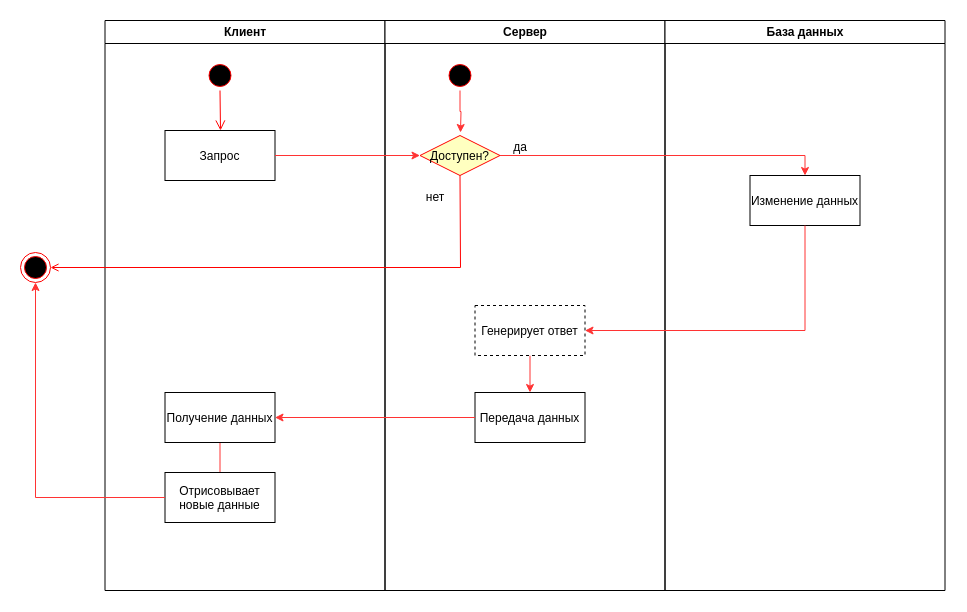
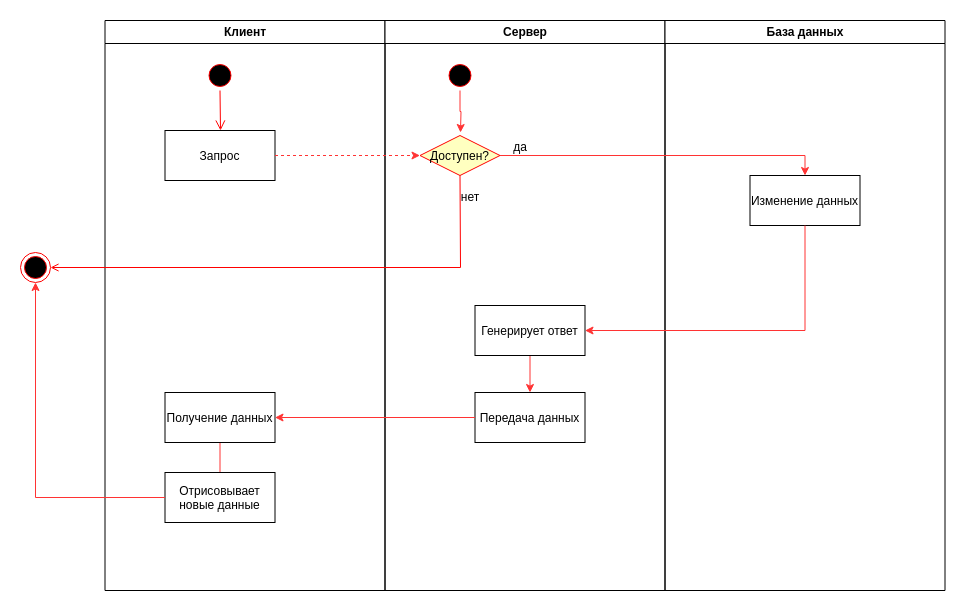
(344, 156) -> (344, 156)
(435, 198) -> (470, 198)
(530, 331) -> (530, 331)
